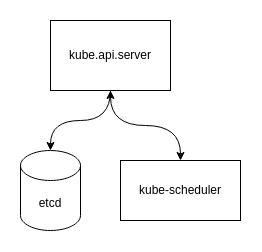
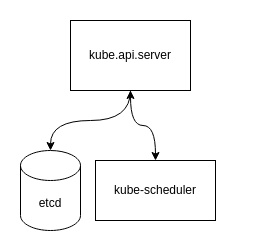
(111, 56) -> (131, 56)
(181, 191) -> (156, 191)
